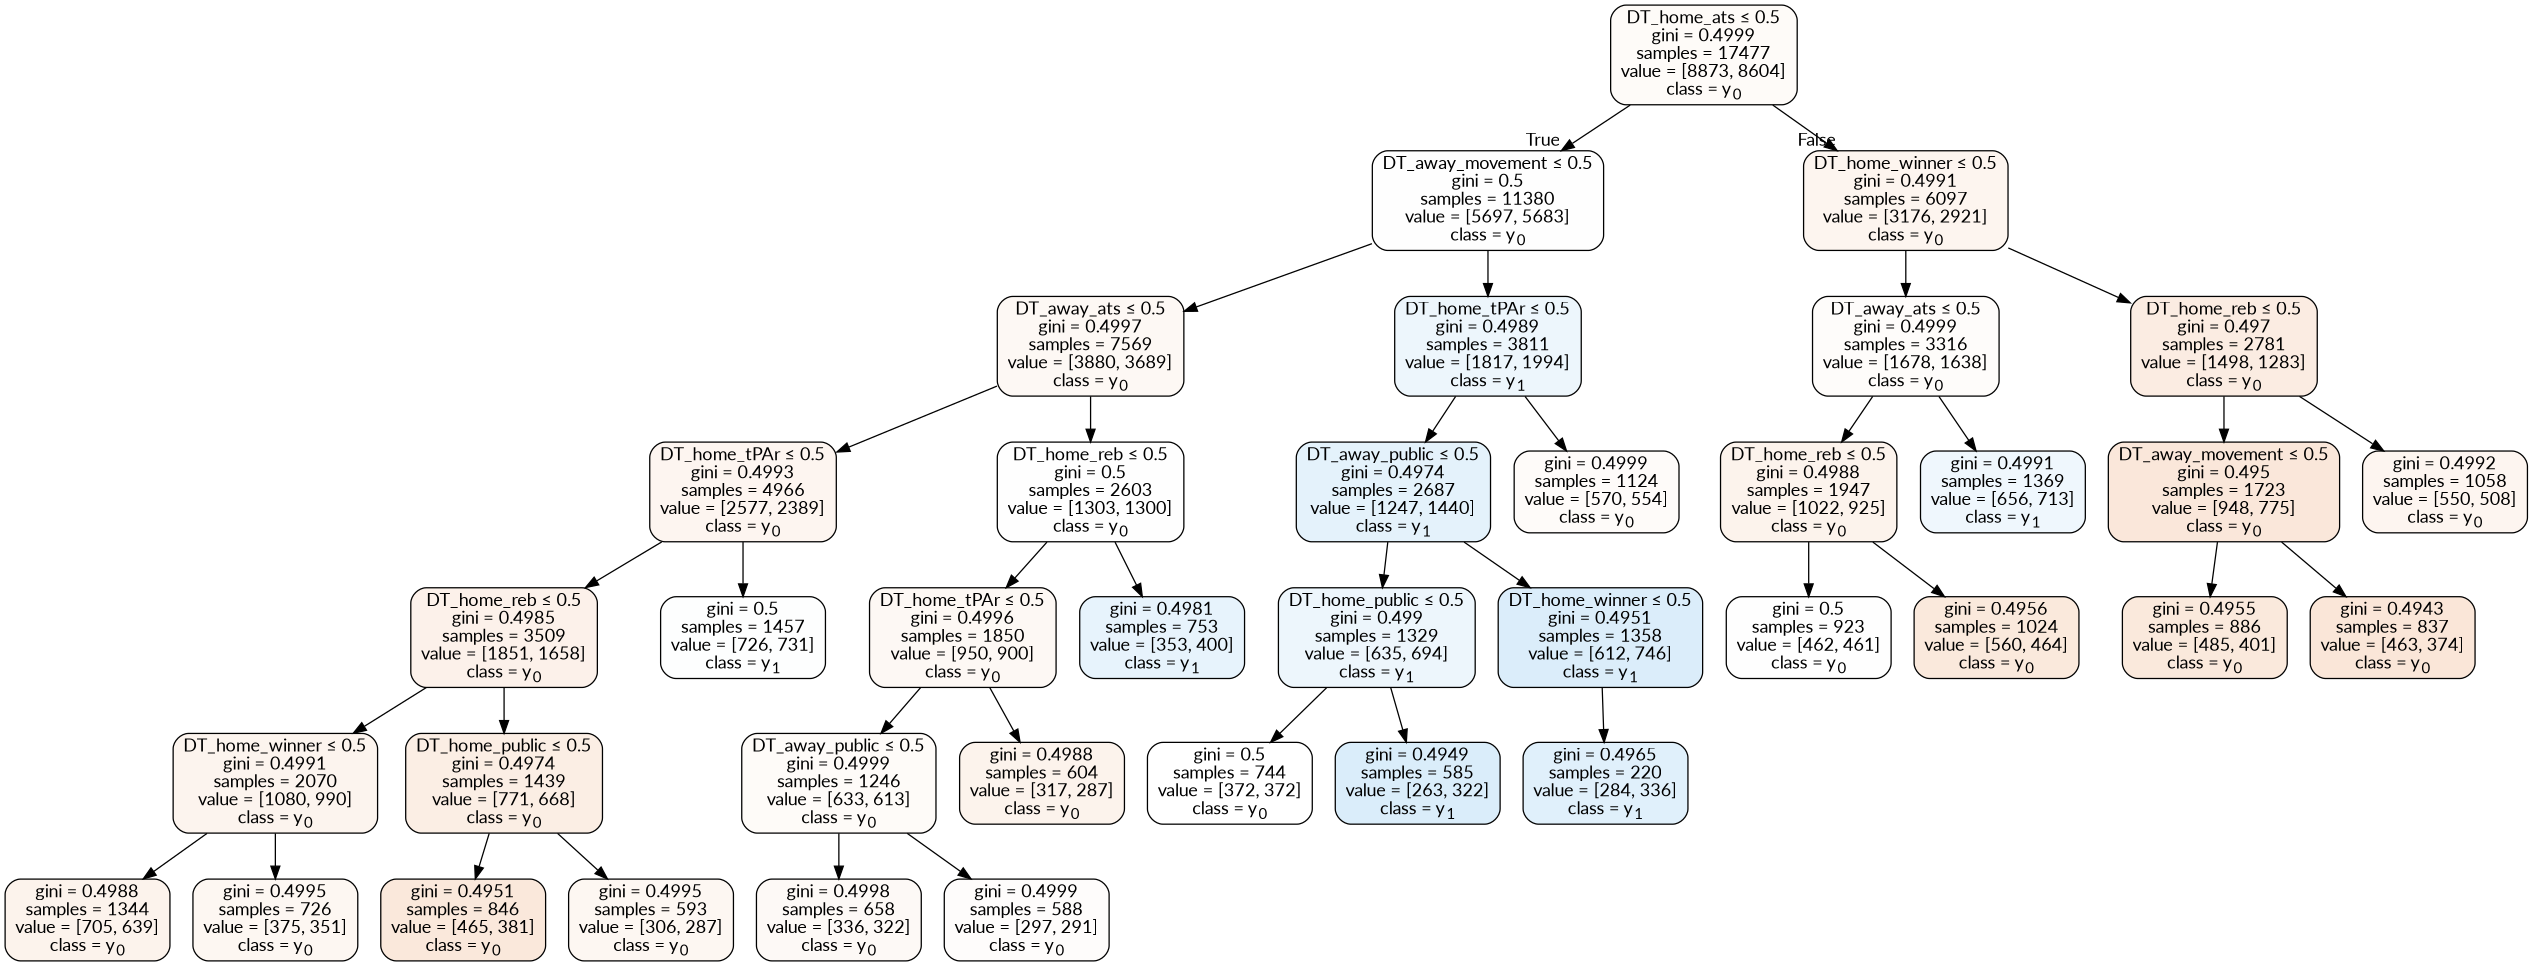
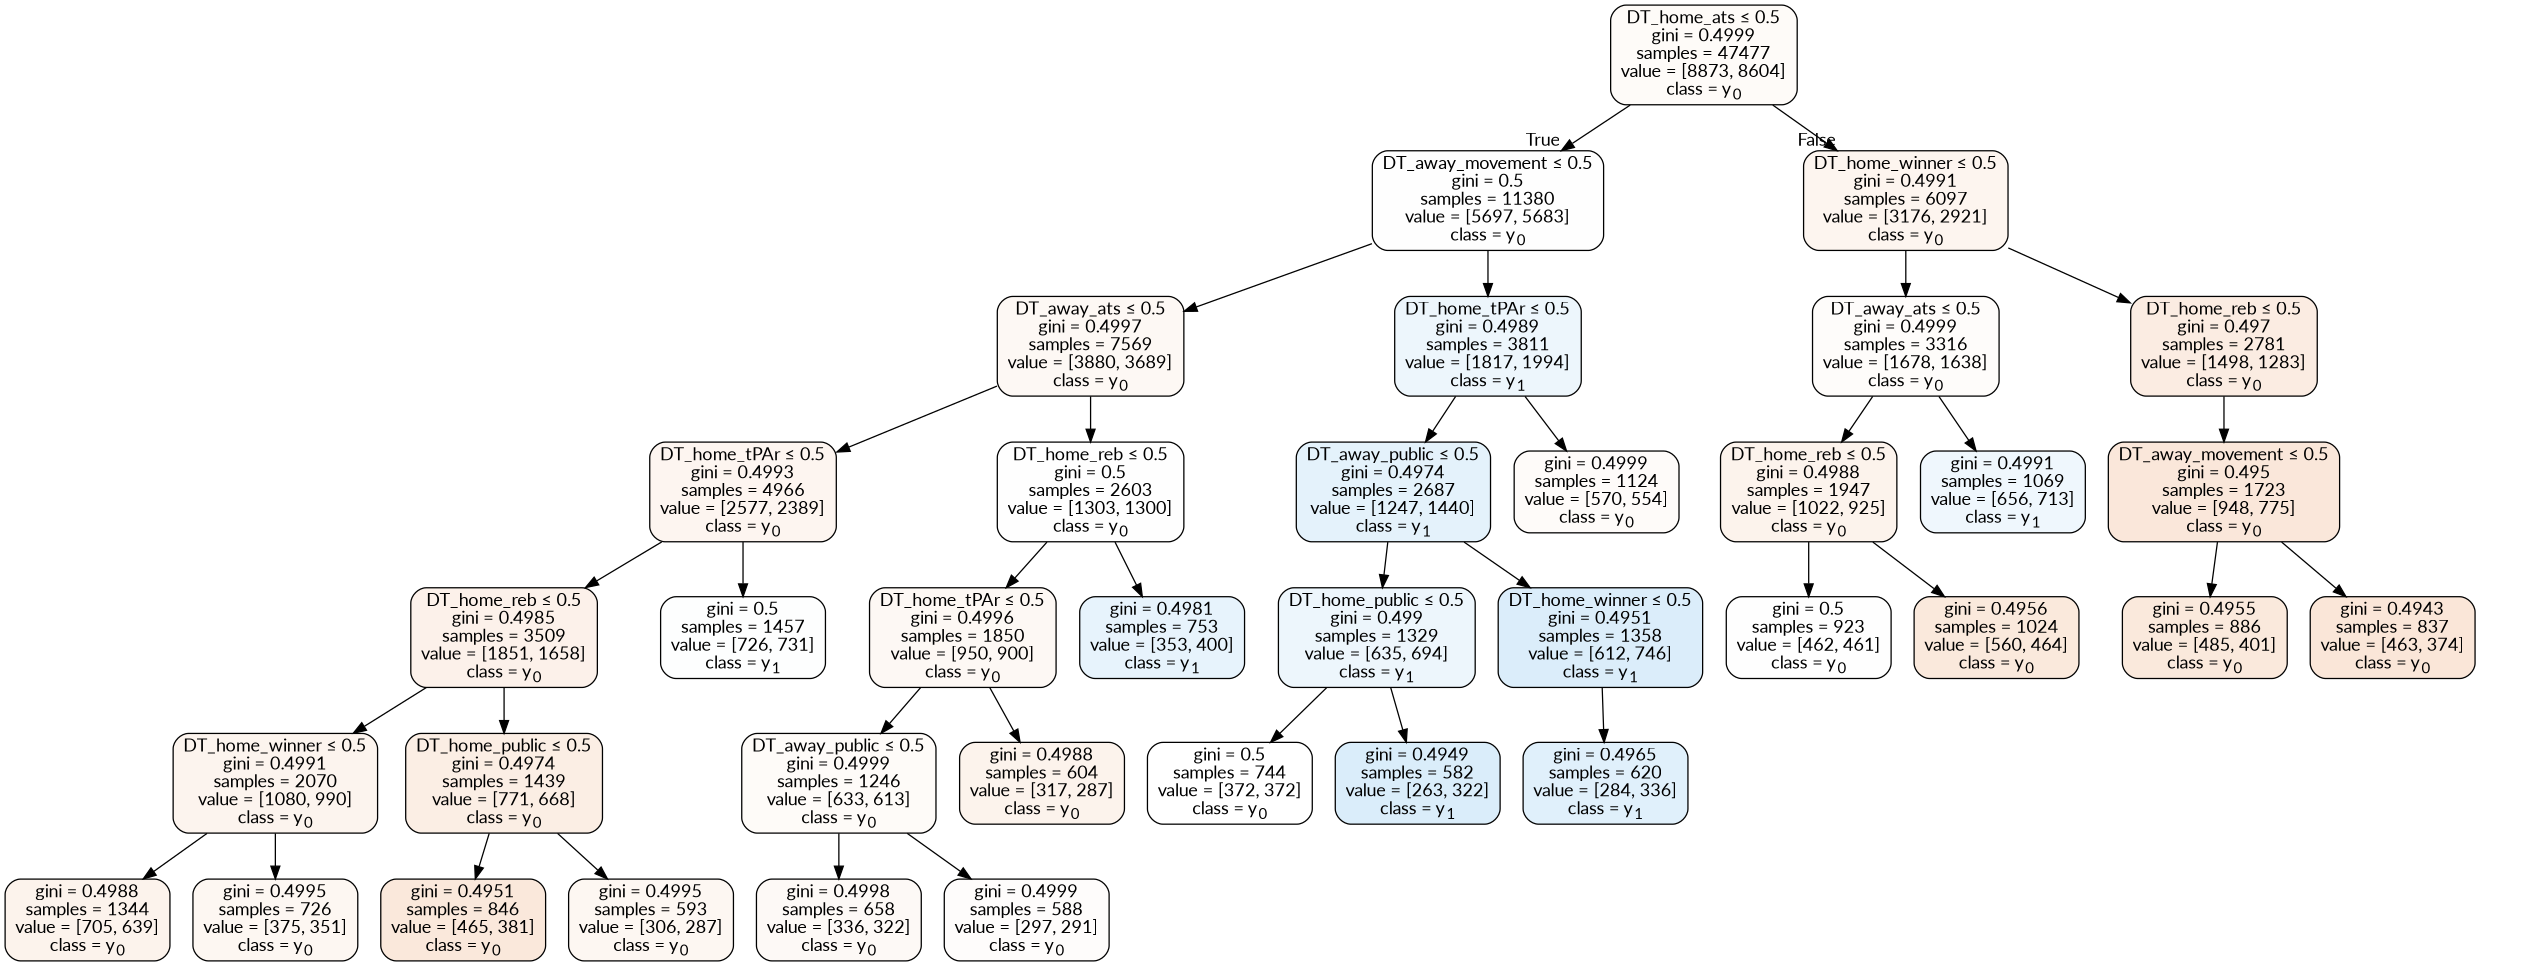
(1704, 54) -> (1704, 54)
(2003, 482) -> (2003, 482)
(2445, 492) -> none
(1418, 773) -> (1418, 773)
(1606, 773) -> (1606, 773)
